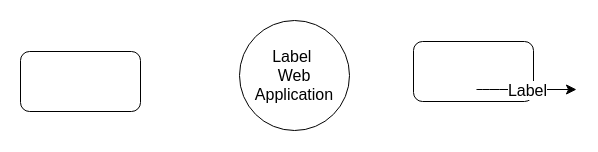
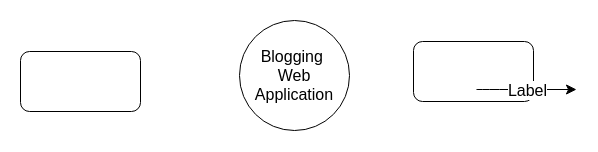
(295, 76) -> (295, 76)
